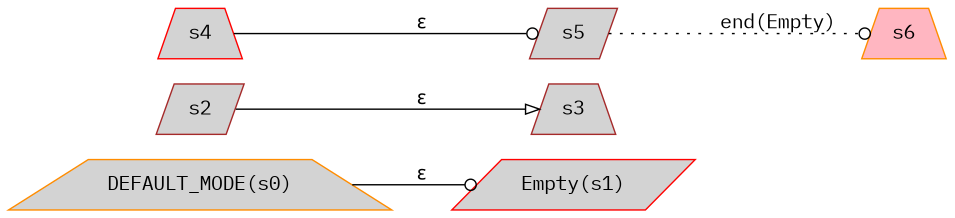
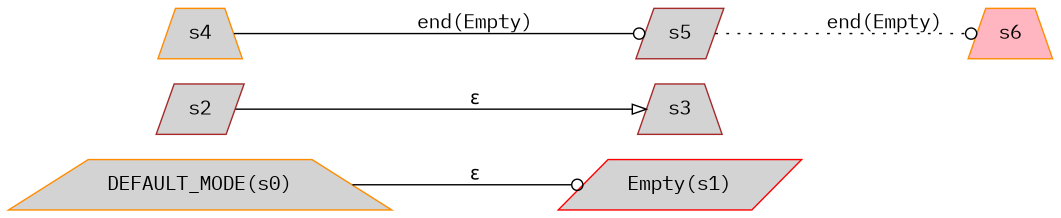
(422, 23) -> (475, 23)
(200, 34) -> (200, 34)
